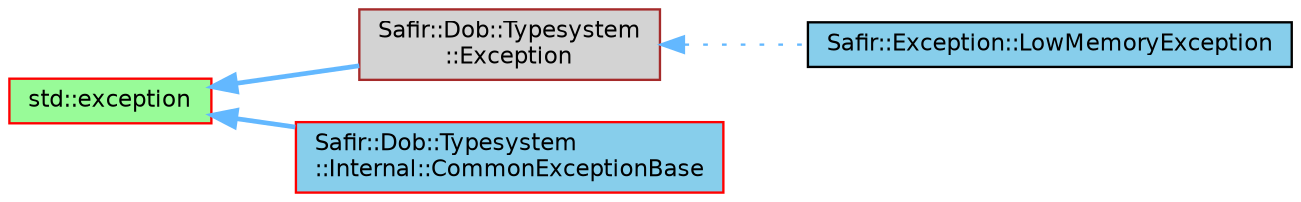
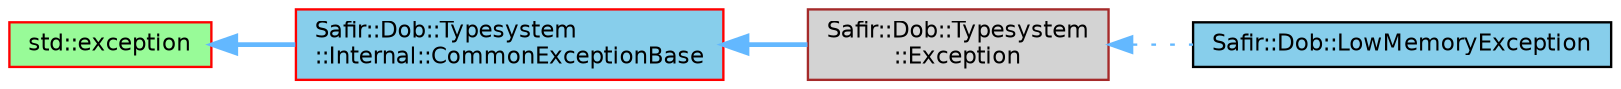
(1050, 45) -> (1402, 45)
(298, 75) -> (777, 45)
